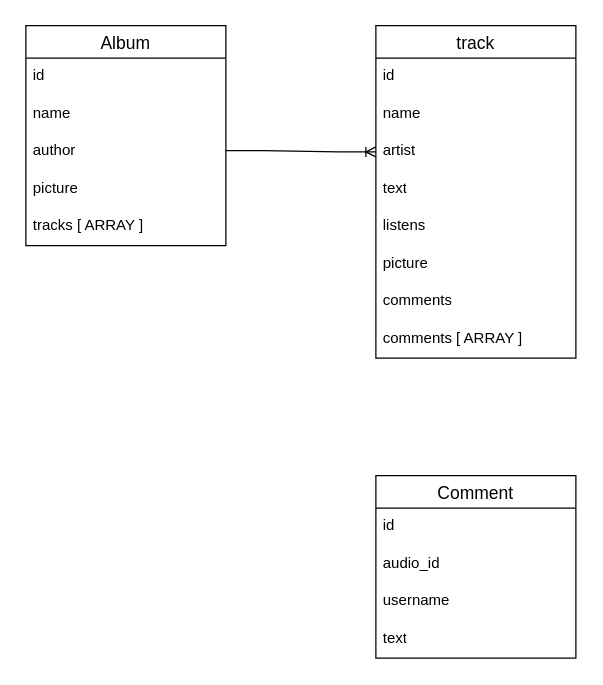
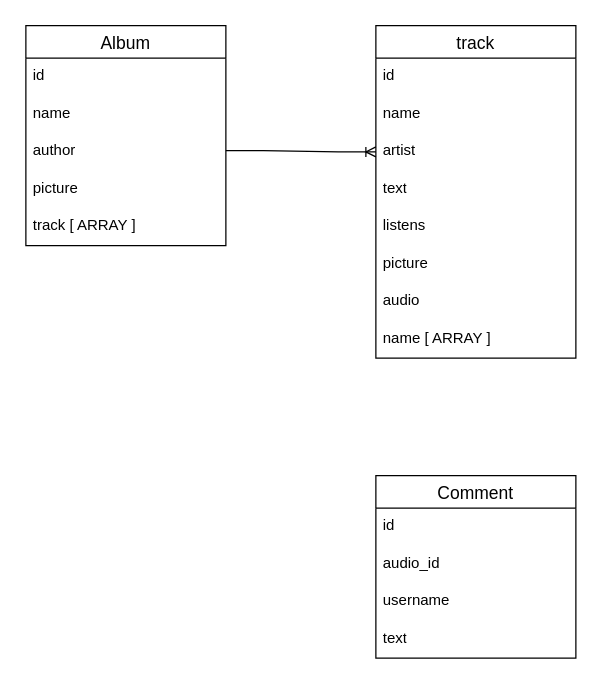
(94, 226) -> (90, 226)
(417, 301) -> (402, 301)
(453, 338) -> (436, 338)
